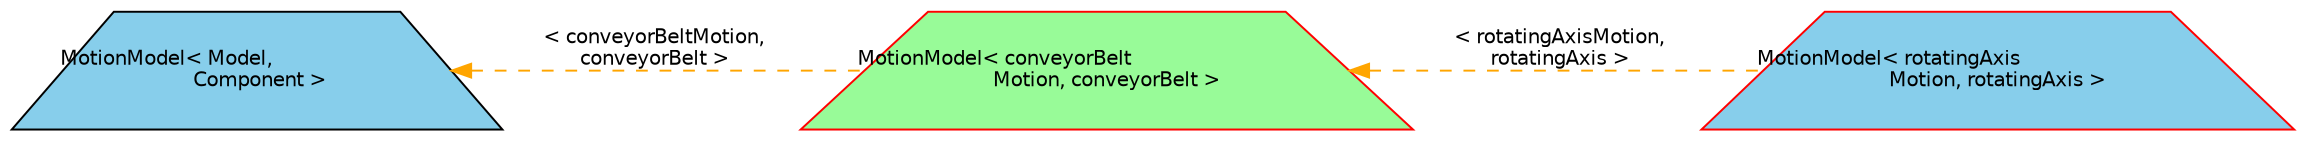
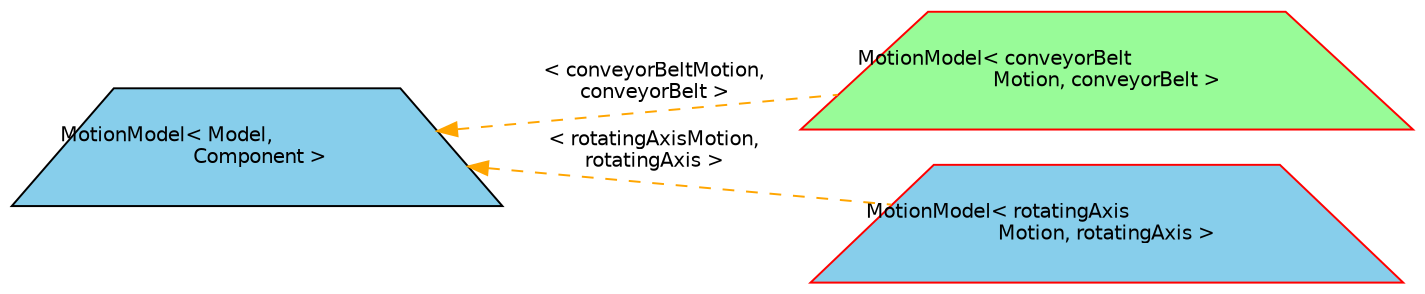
(1566, 71) -> (690, 186)
